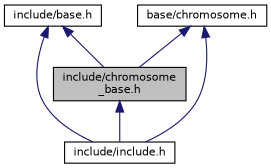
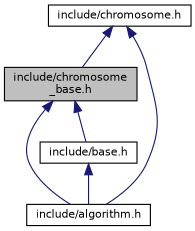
(202, 16) -> (120, 16)
(87, 51) -> (82, 127)
(120, 153) -> (89, 215)
